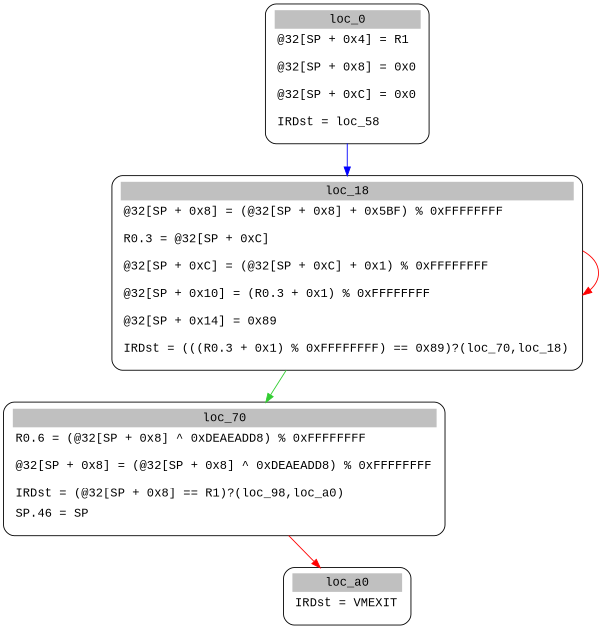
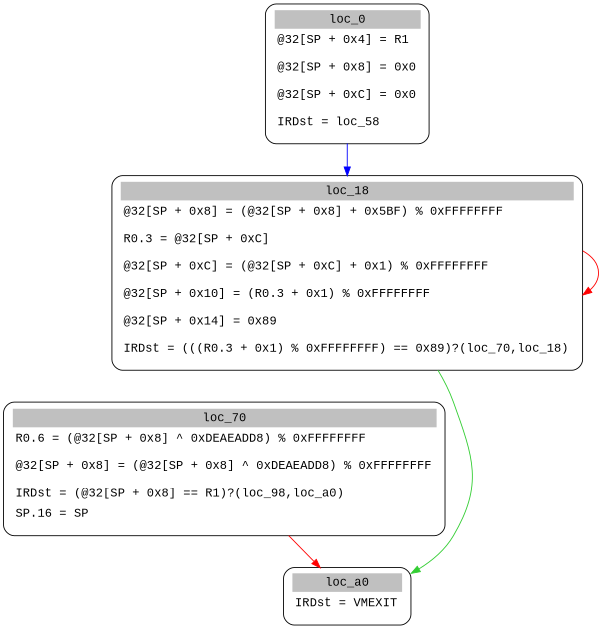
(278, 382) -> (472, 476)
(52, 513) -> (52, 513)
